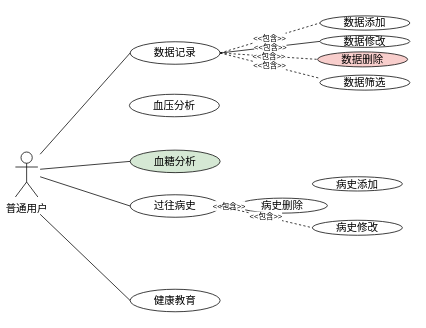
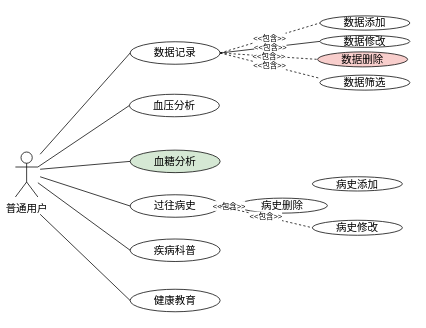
none -> (84, 136)
none -> (84, 216)
none -> (175, 250)
